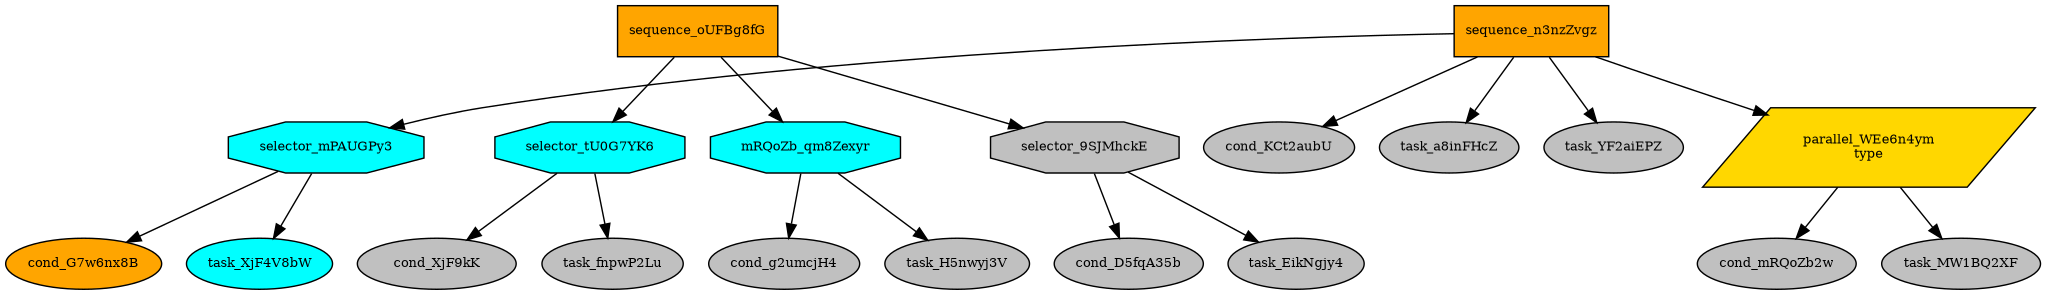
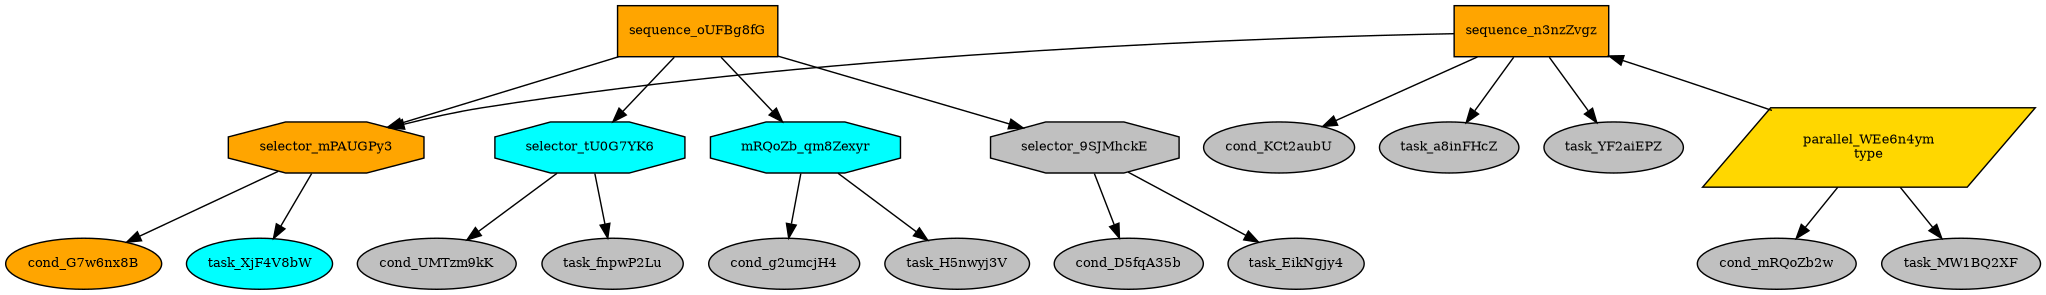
(1675, 84) -> (1698, 85)
none -> (510, 90)
(326, 147) -> (326, 147)
(437, 264) -> (437, 264)
